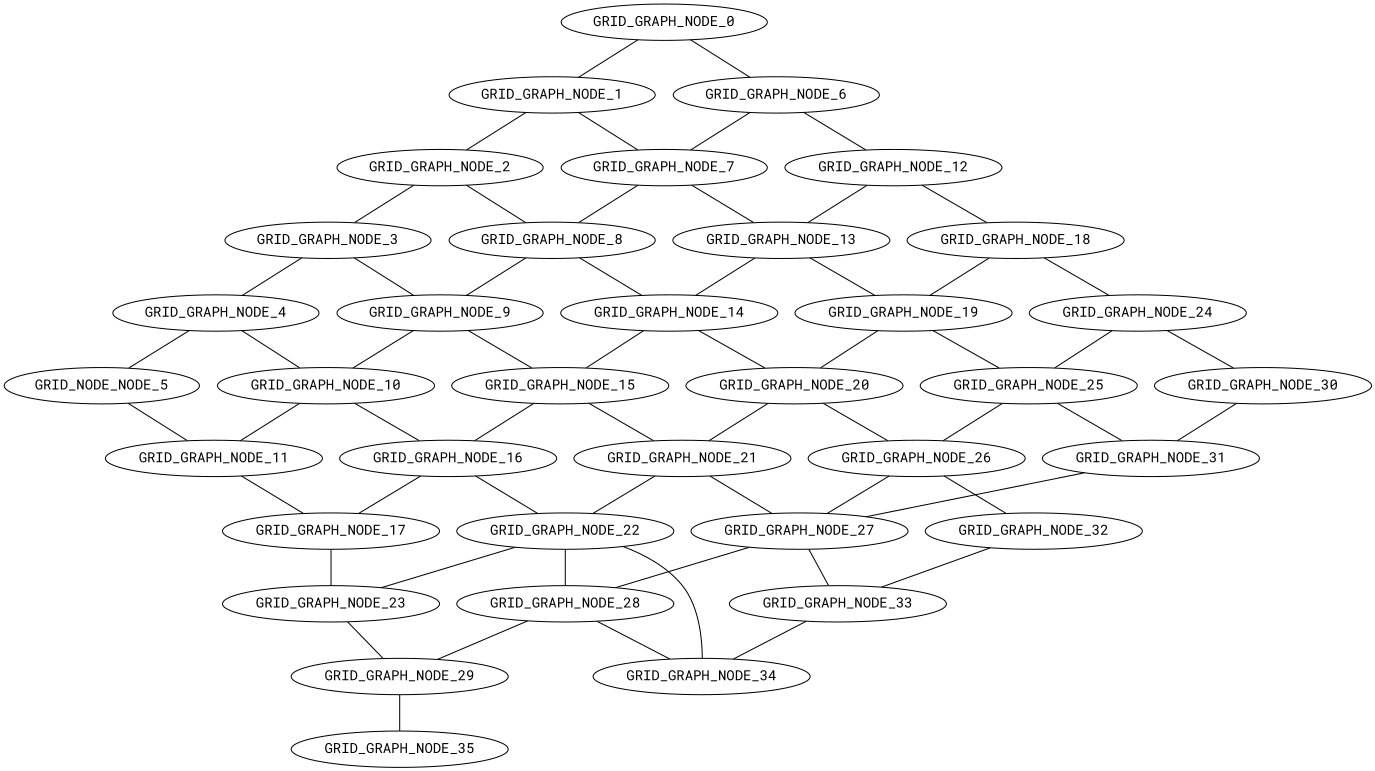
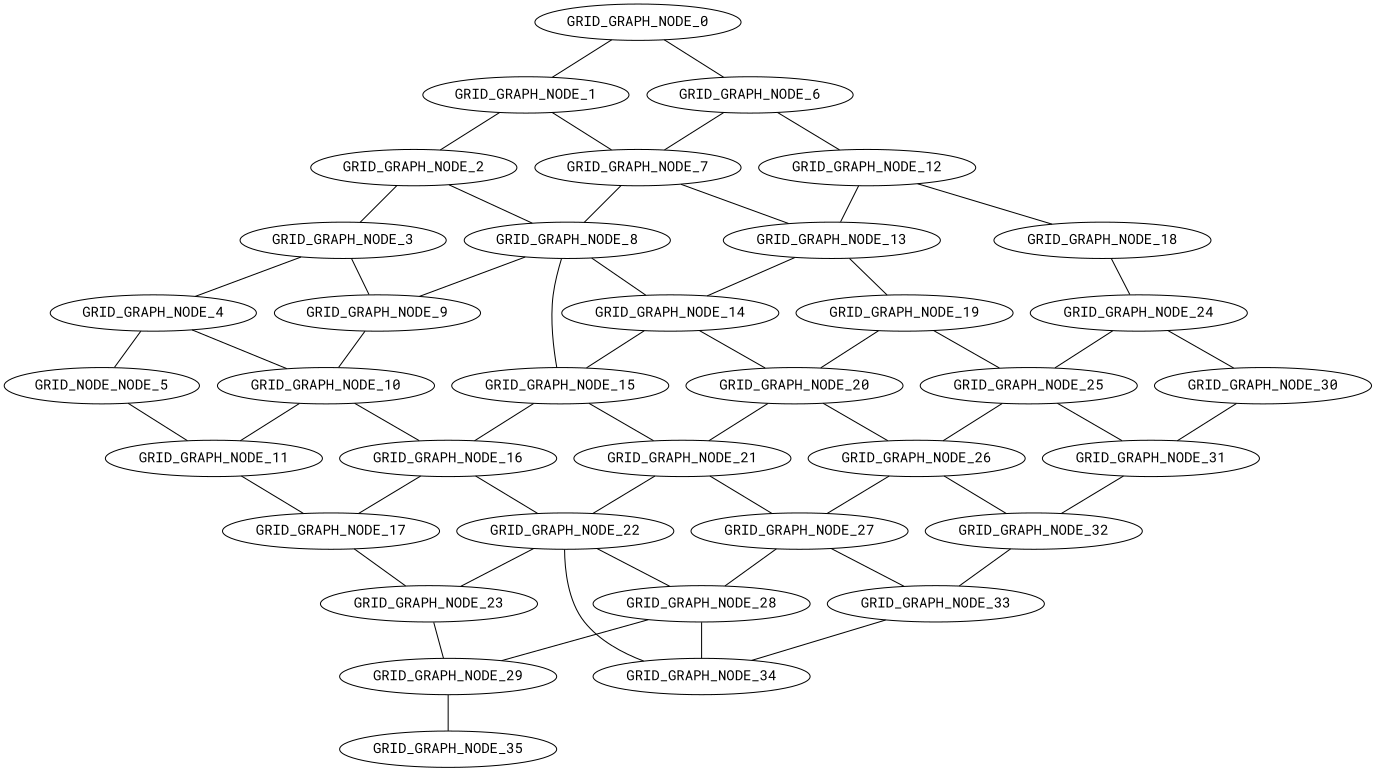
(959, 277) -> none
(500, 349) -> (552, 313)
(986, 493) -> (1092, 495)
